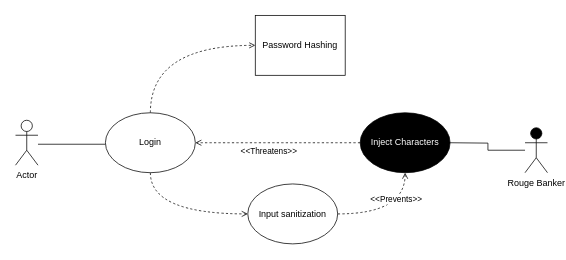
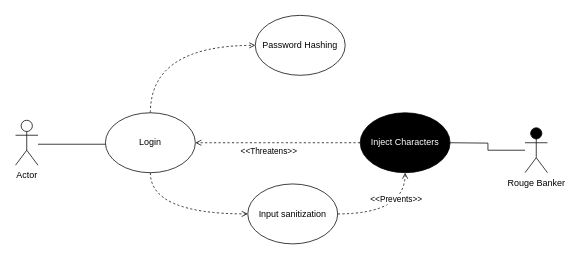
(300, 45) -> (300, 45)
